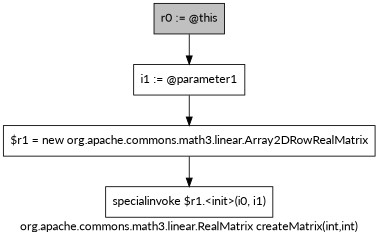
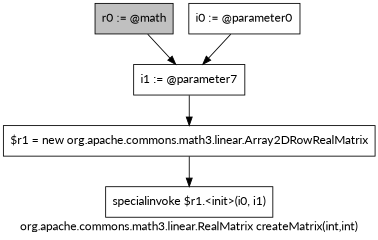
(189, 19) -> (134, 19)
none -> (244, 19)
(189, 80) -> (189, 80)
